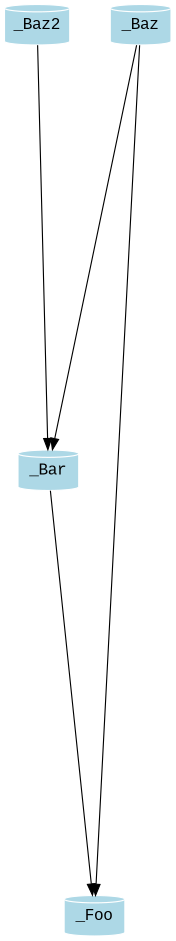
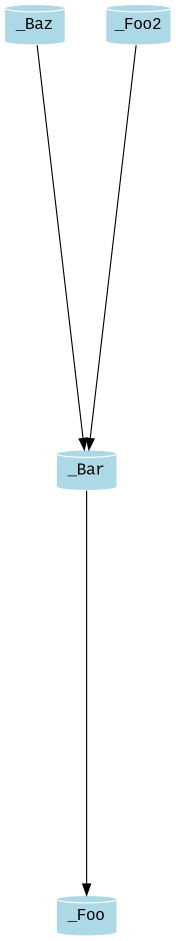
(37, 25) -> (138, 25)
(118, 465) -> none
